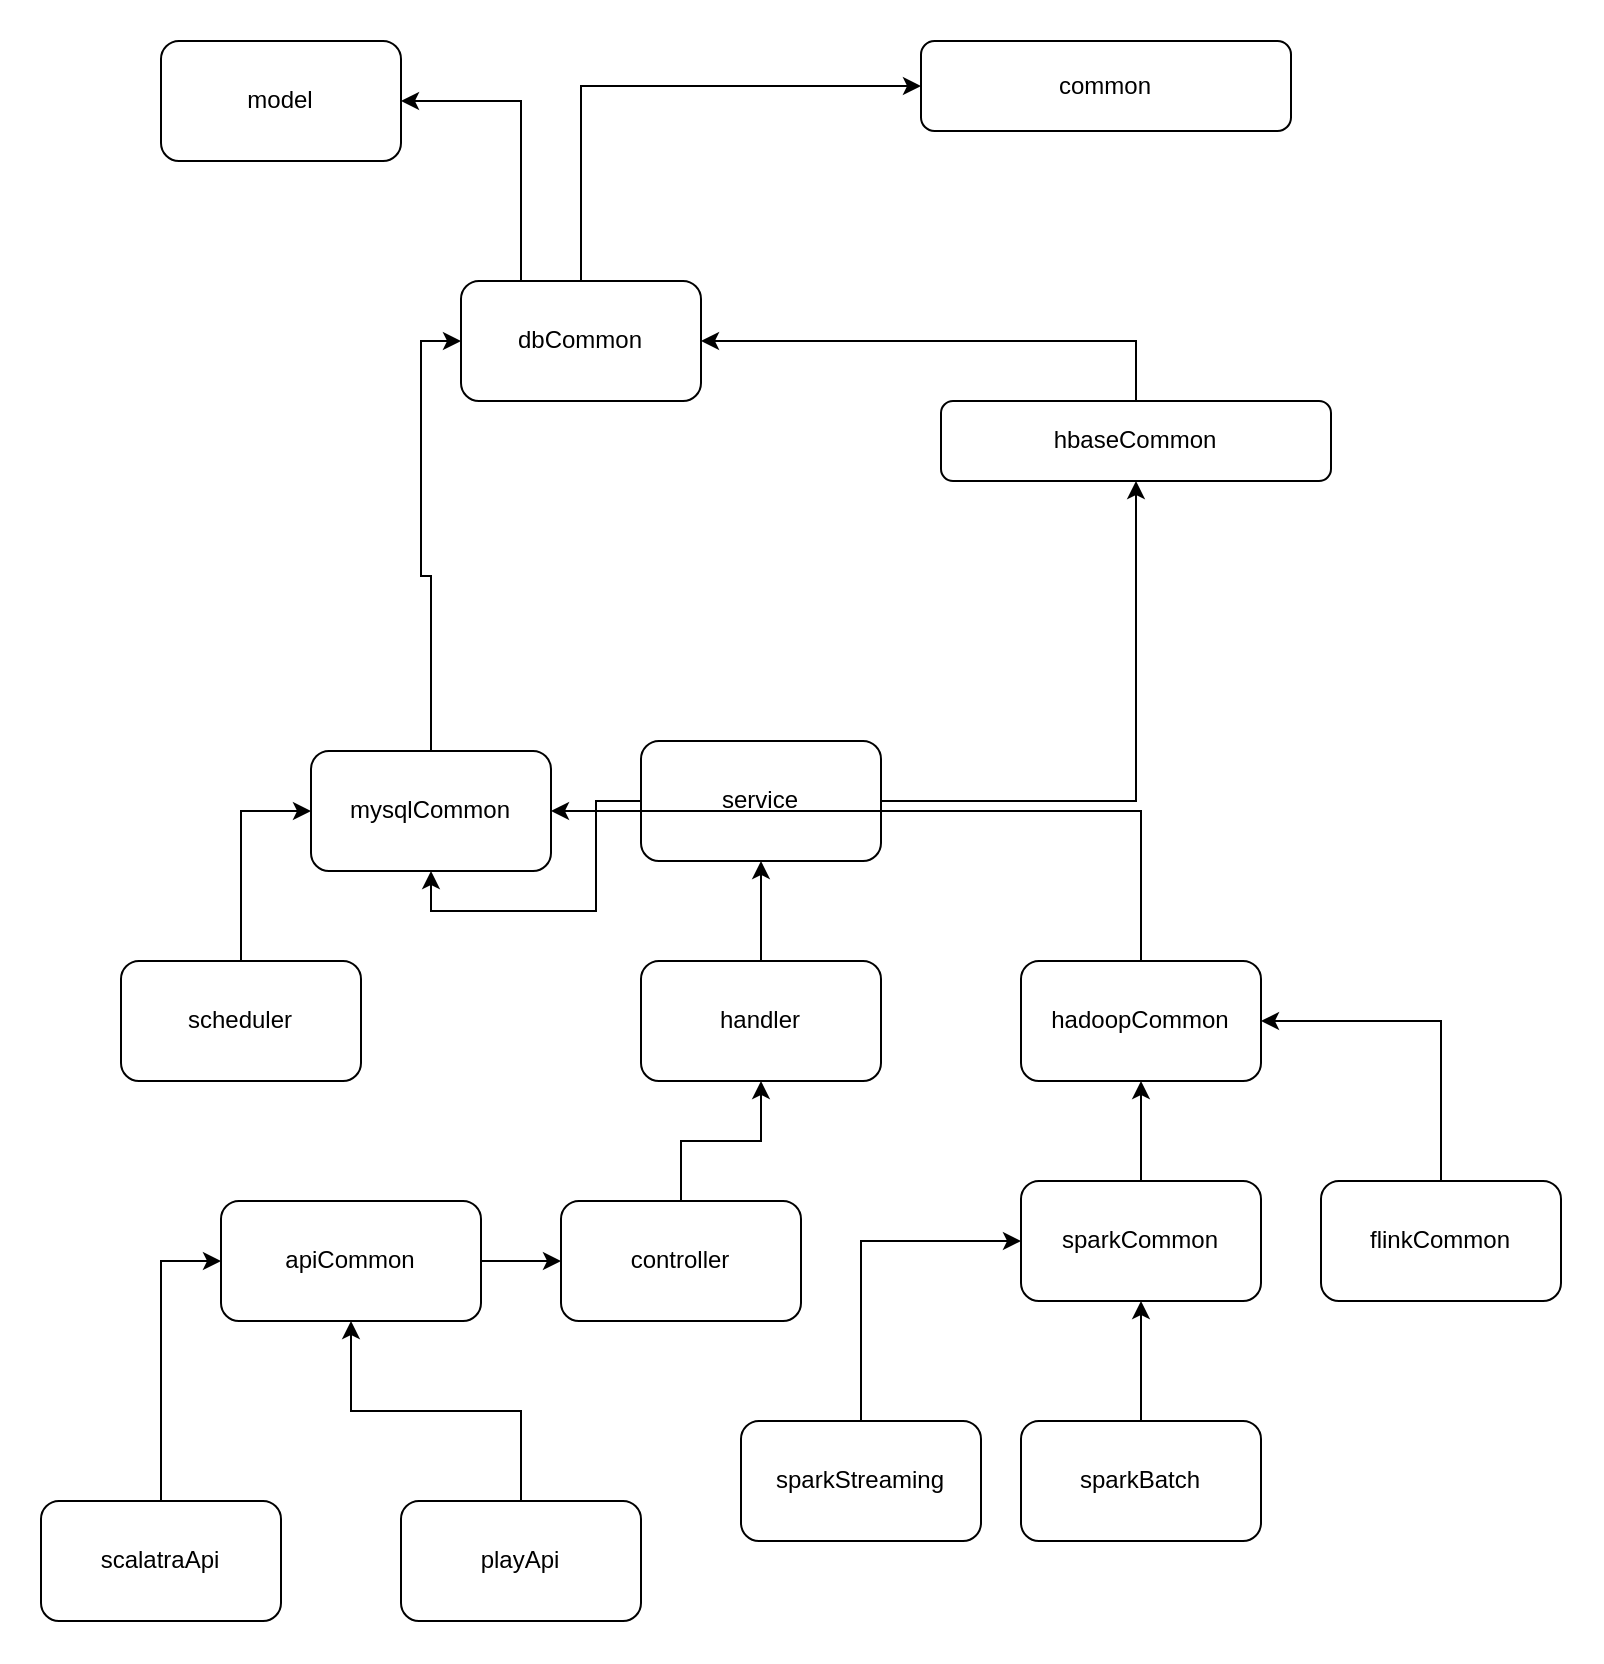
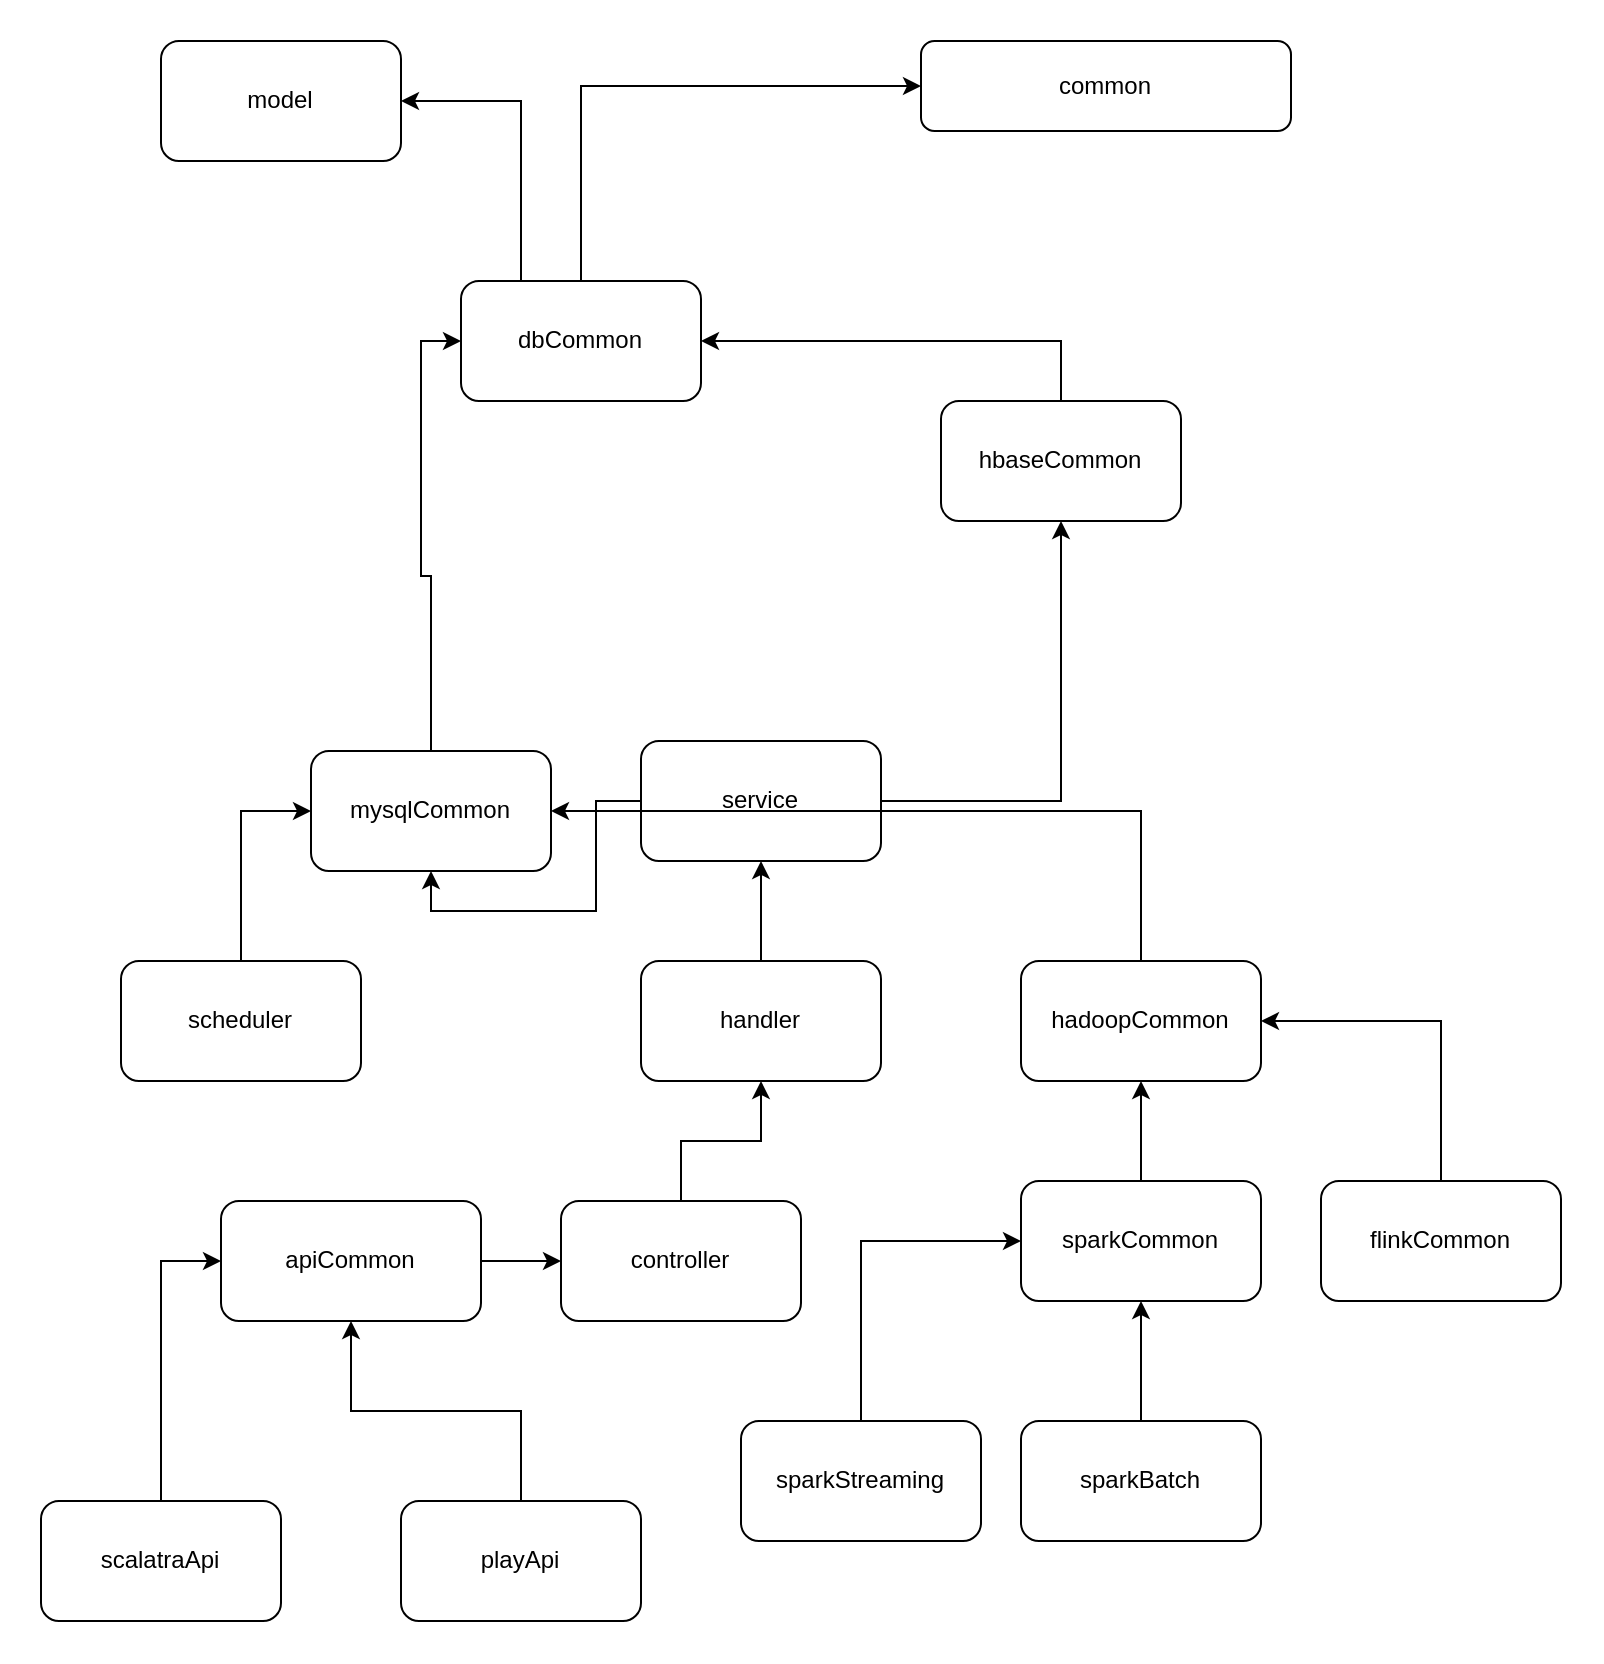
(1136, 441) -> (1061, 461)
